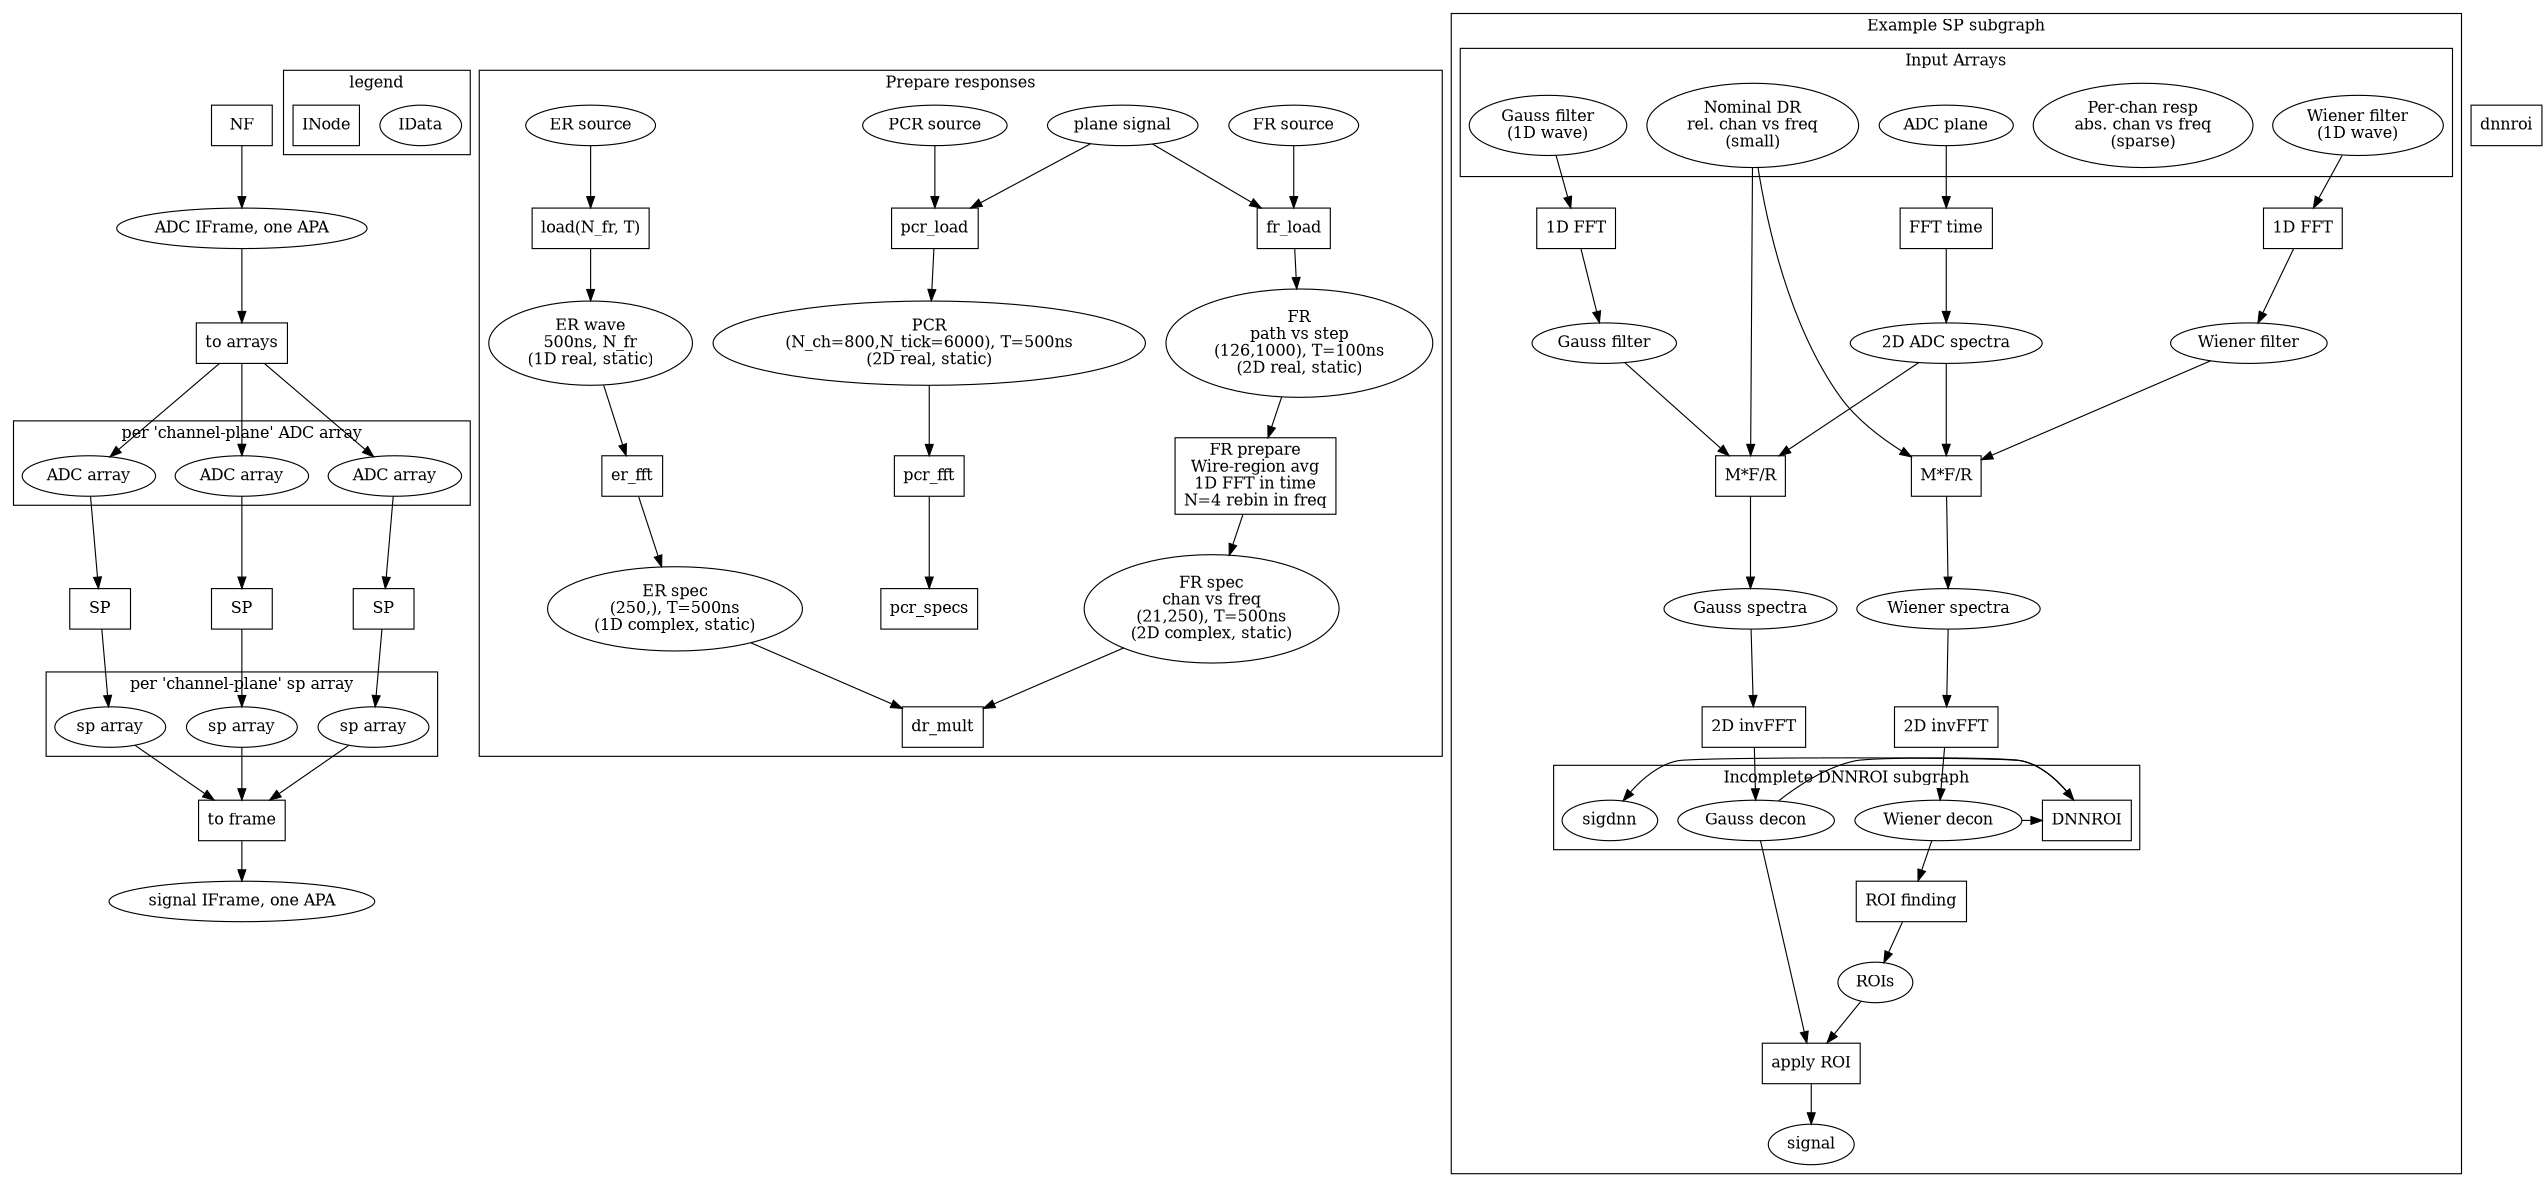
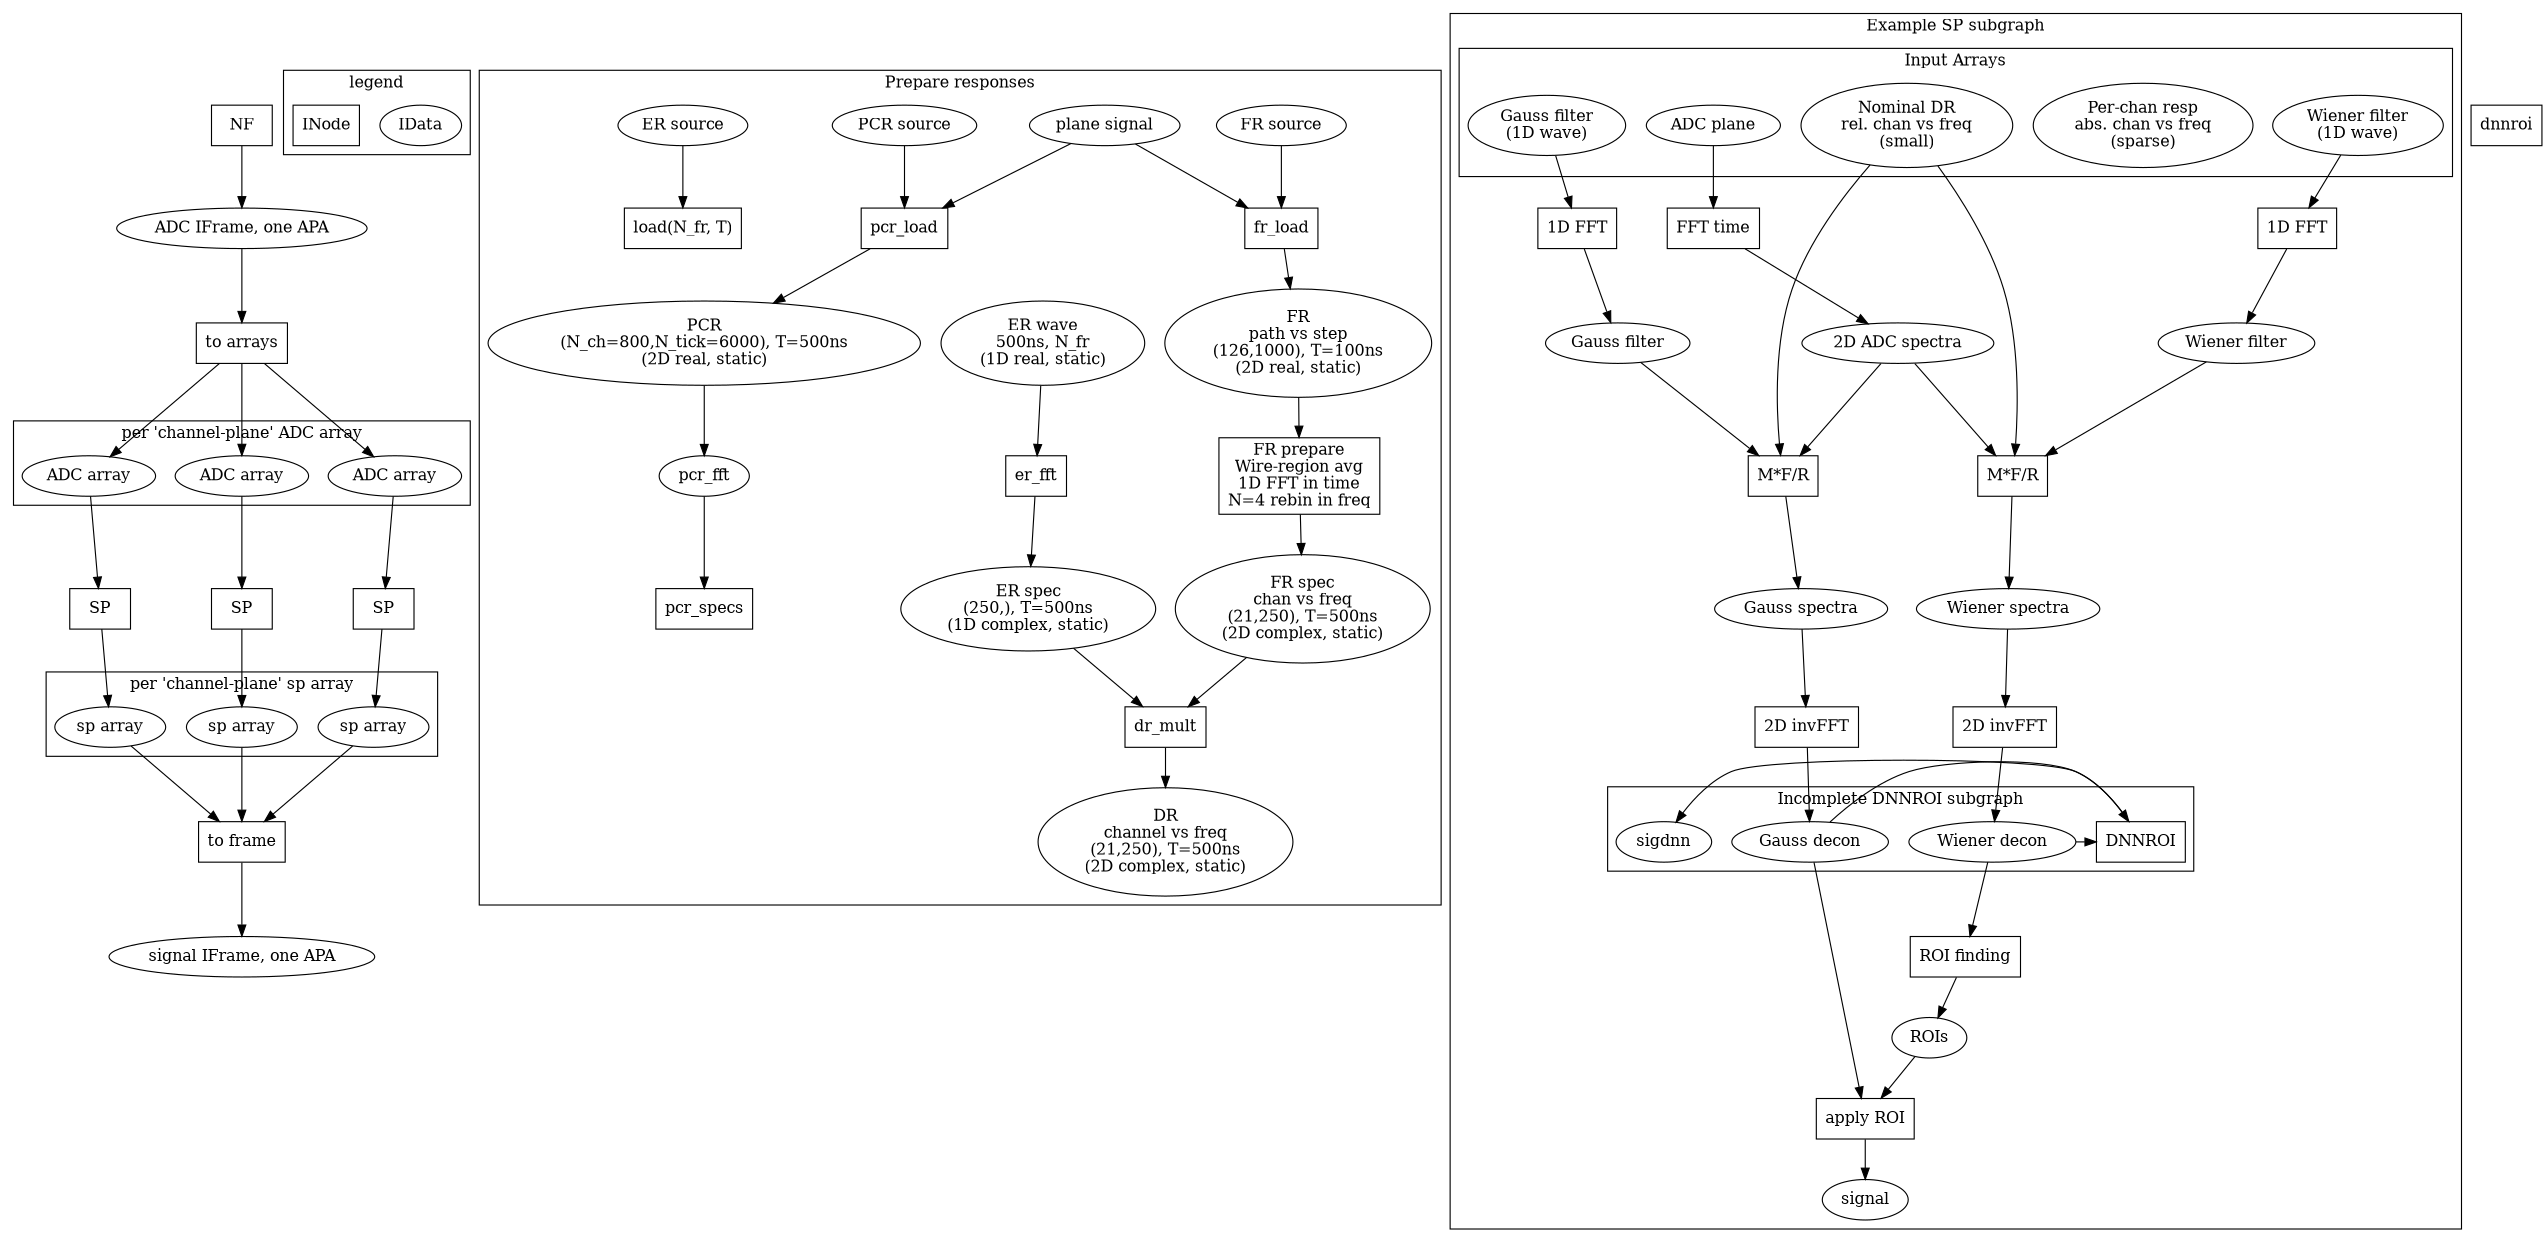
(591, 269) -> none
(929, 476) -> (704, 476)
none -> (1166, 842)
